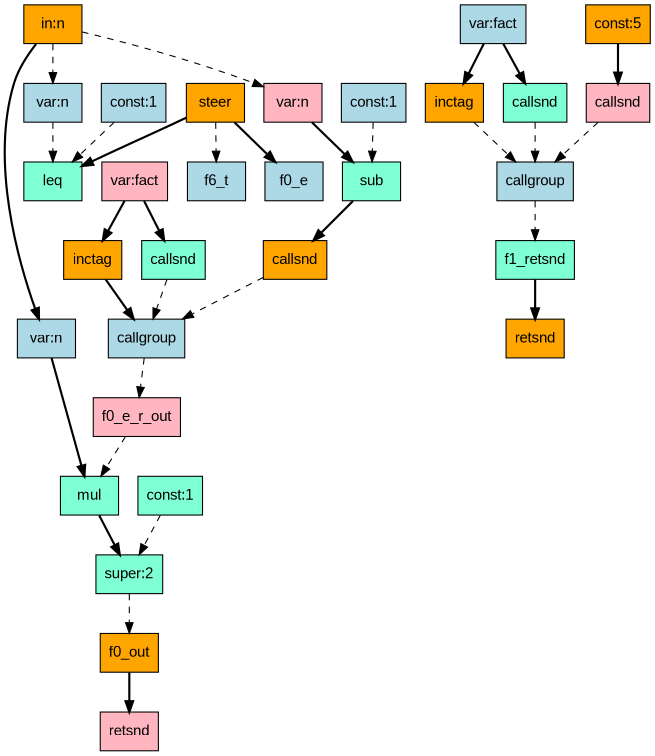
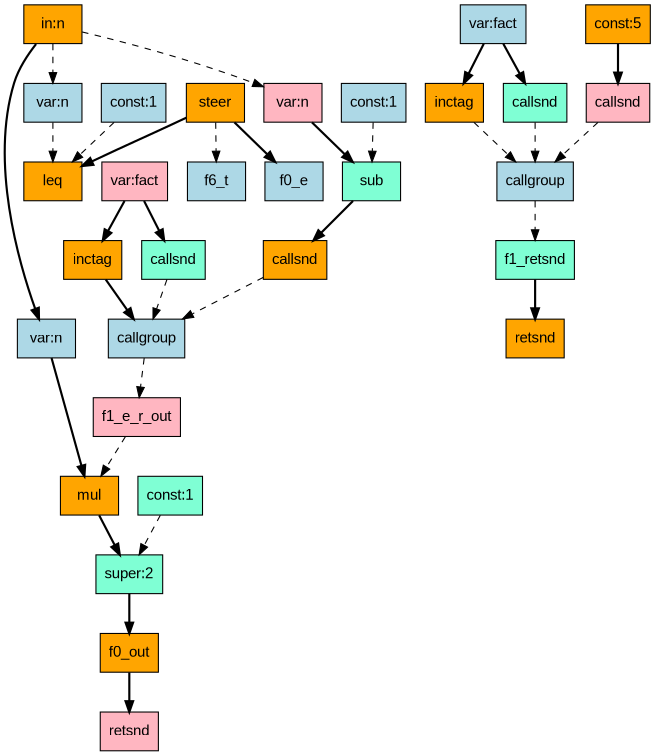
(53, 181) -> (53, 181)
(137, 417) -> (137, 417)
(89, 496) -> (89, 496)
(129, 608) -> (129, 608)
